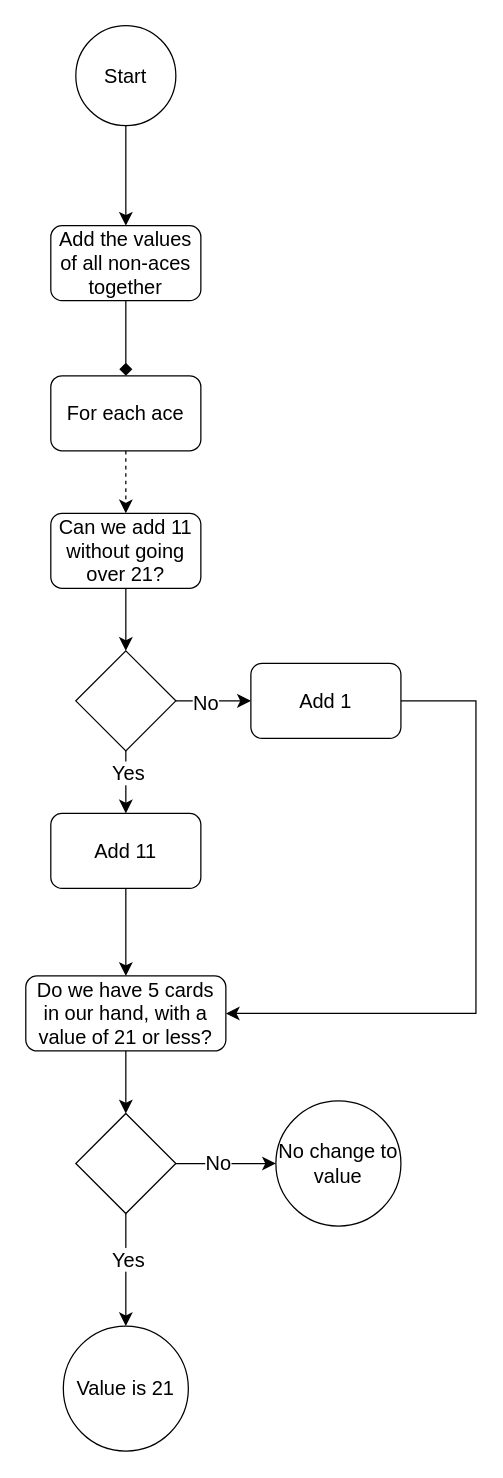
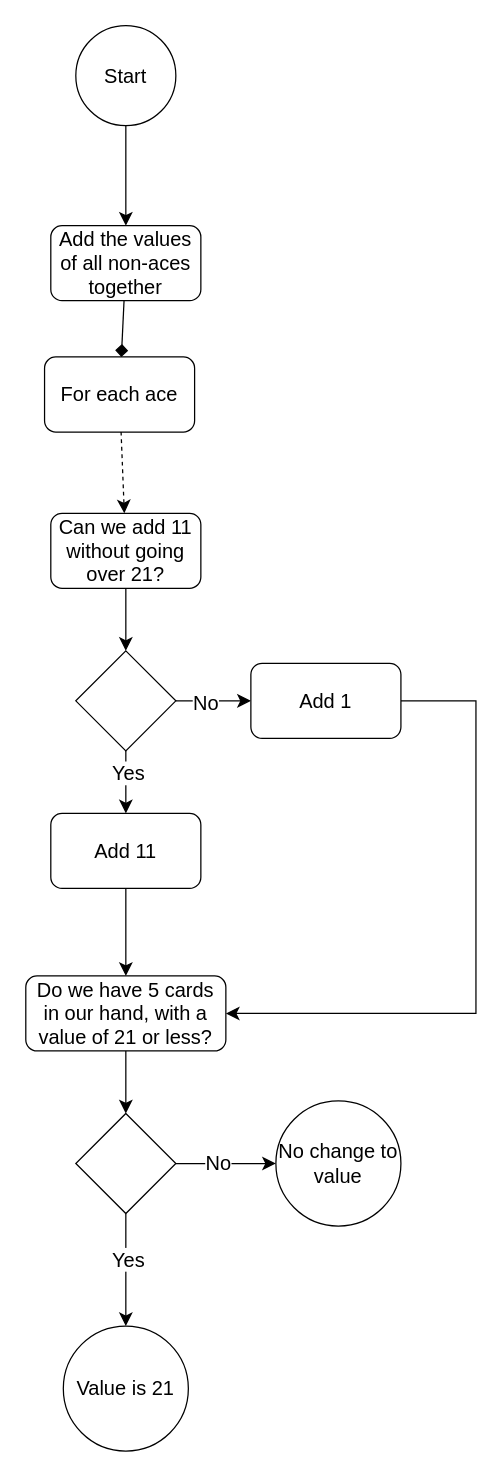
(126, 413) -> (119, 394)
